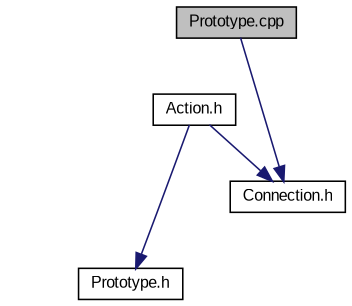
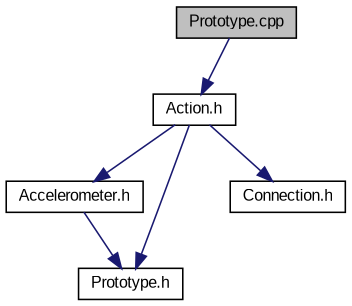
(260, 102) -> (219, 59)
none -> (75, 197)
